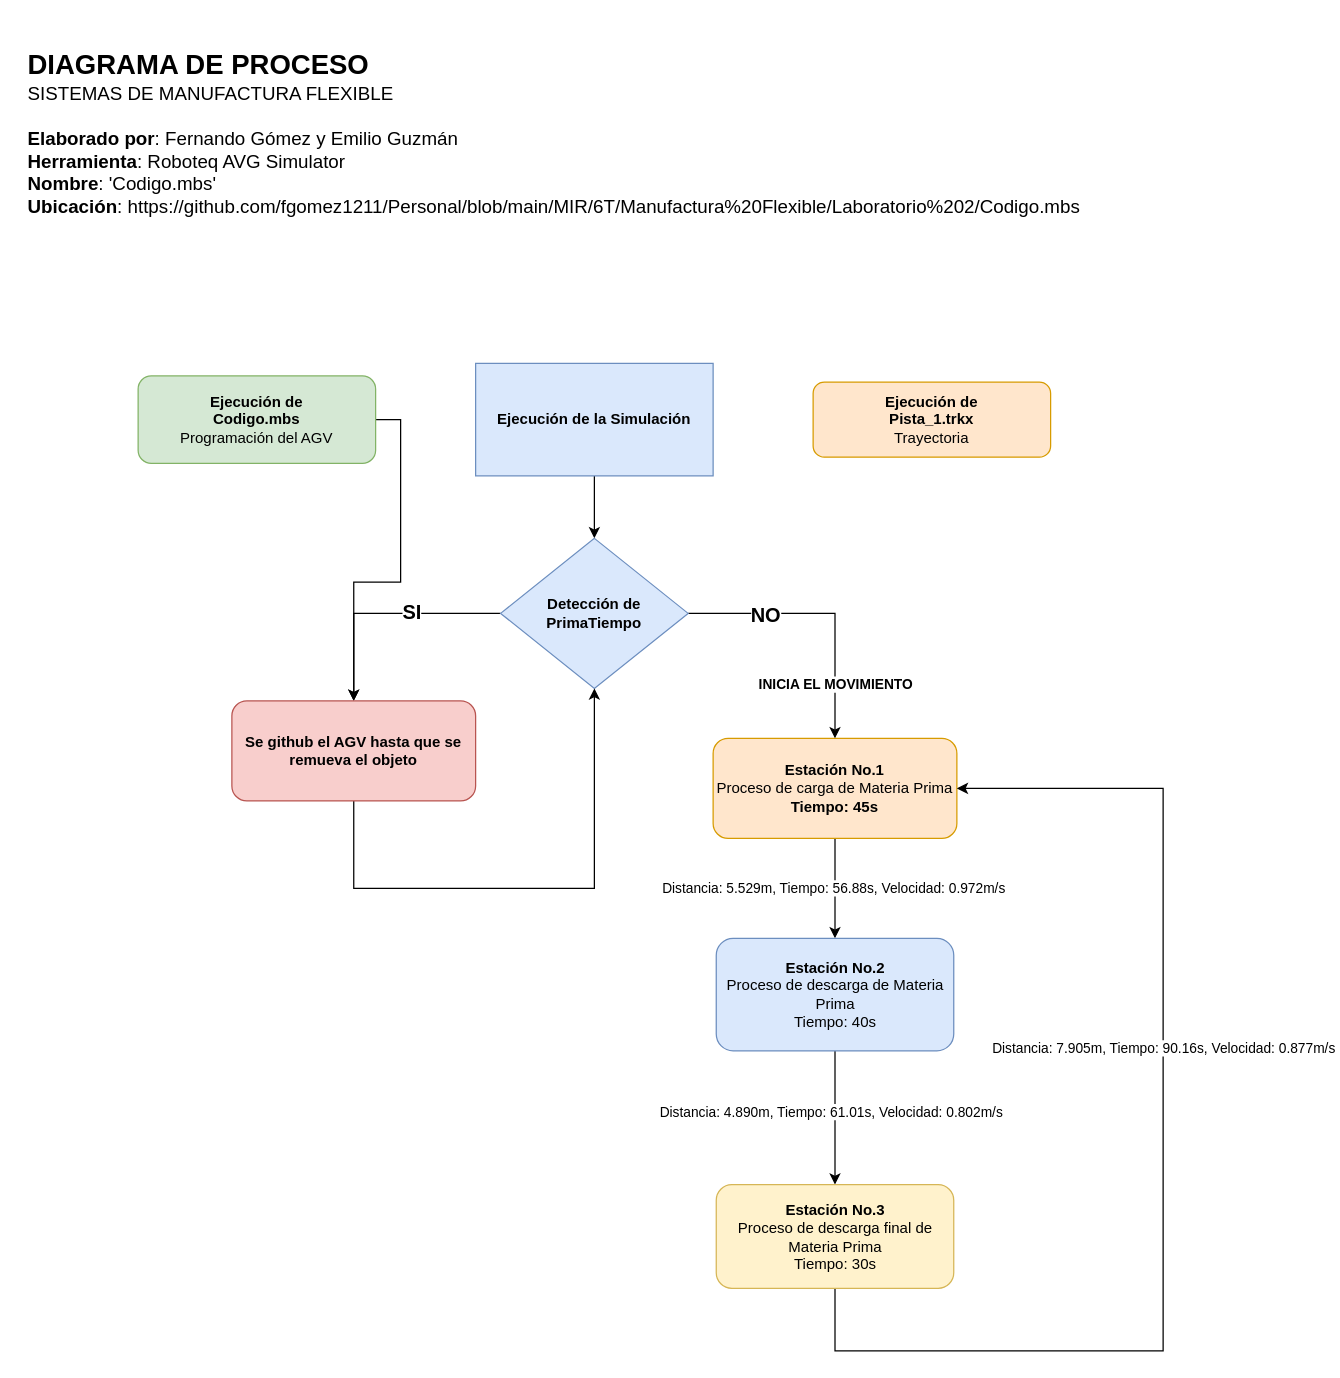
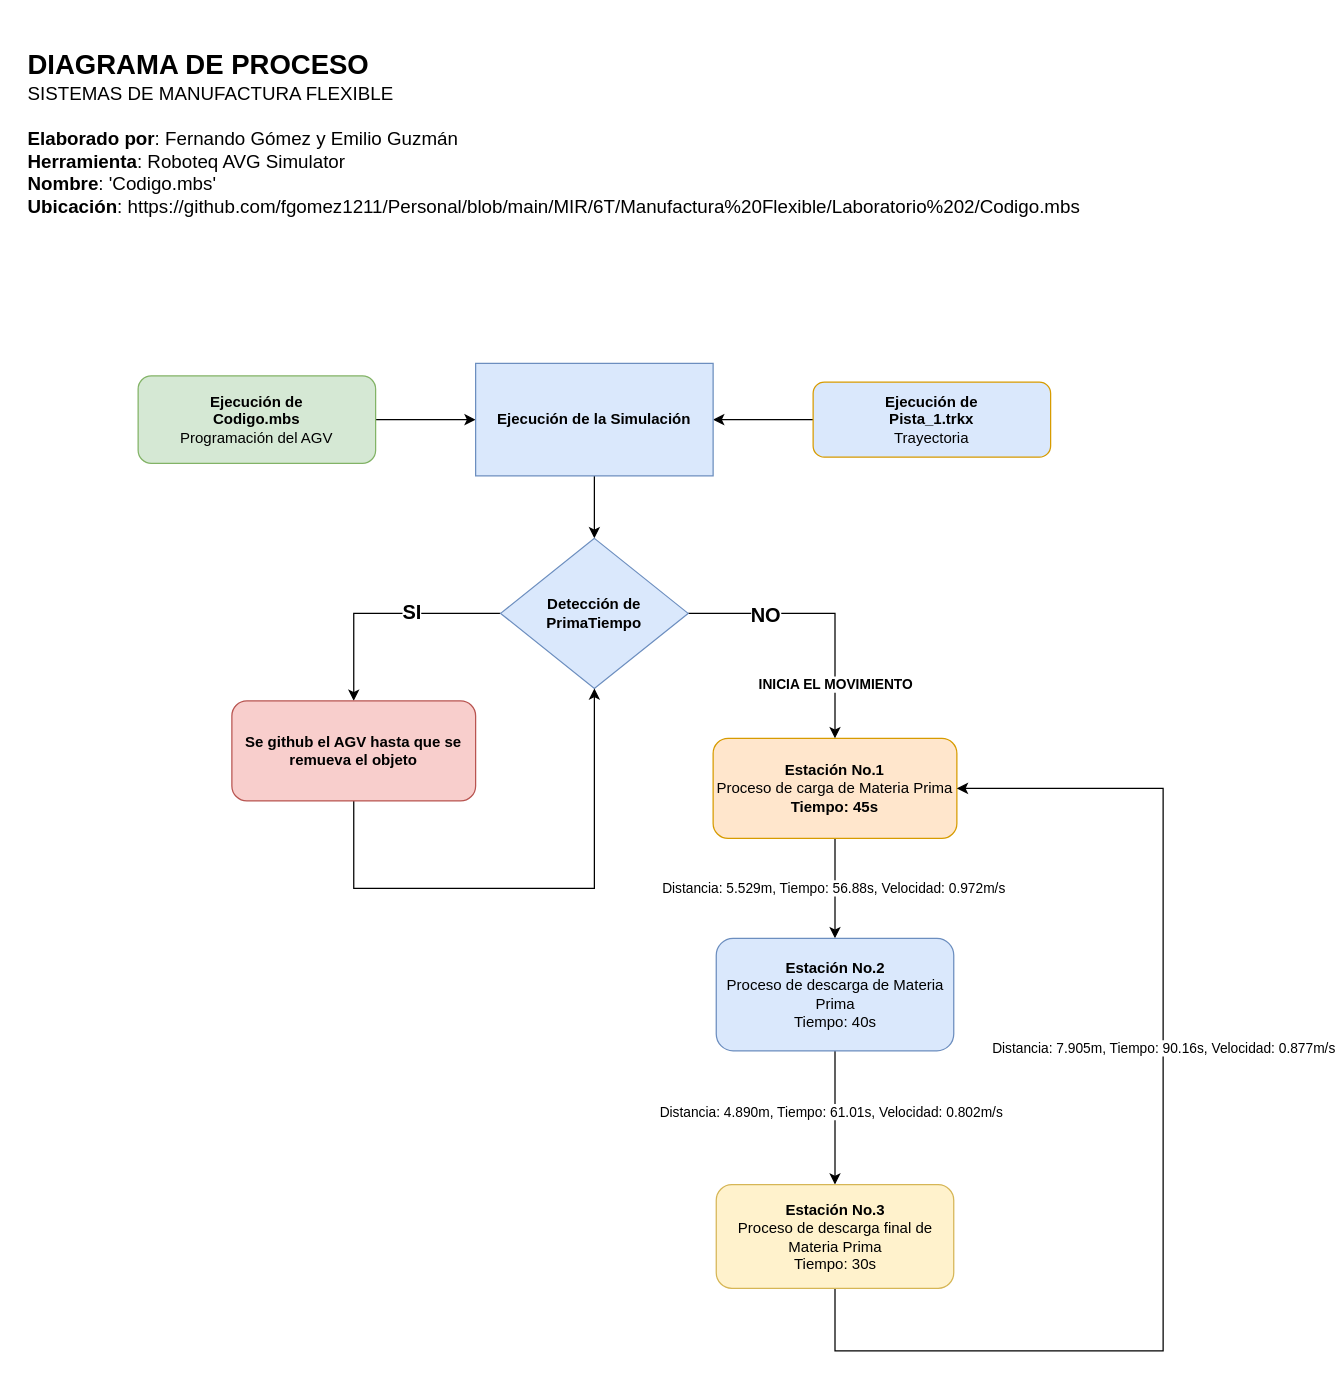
none -> (767, 419)
(932, 419) -> (932, 419)
(401, 536) -> (433, 419)
